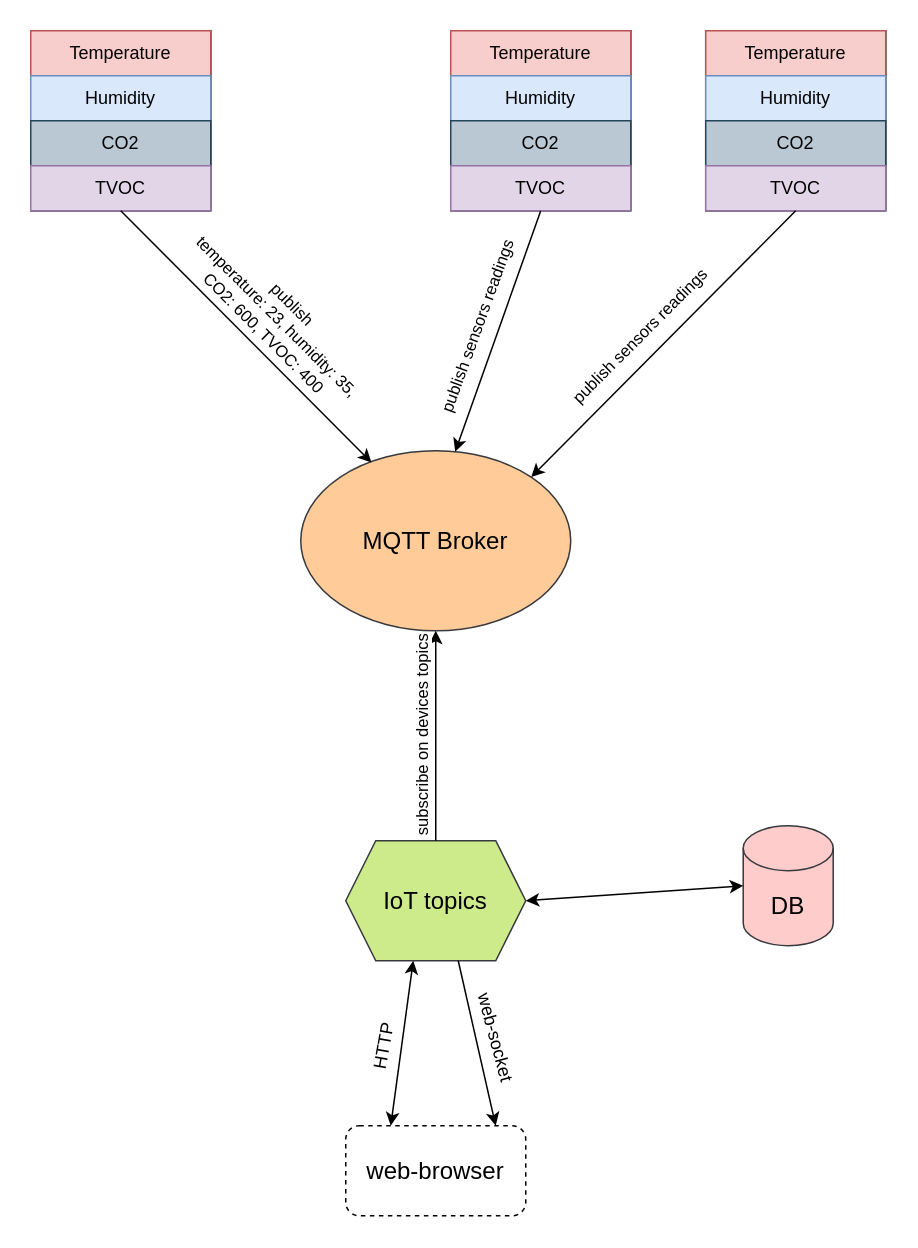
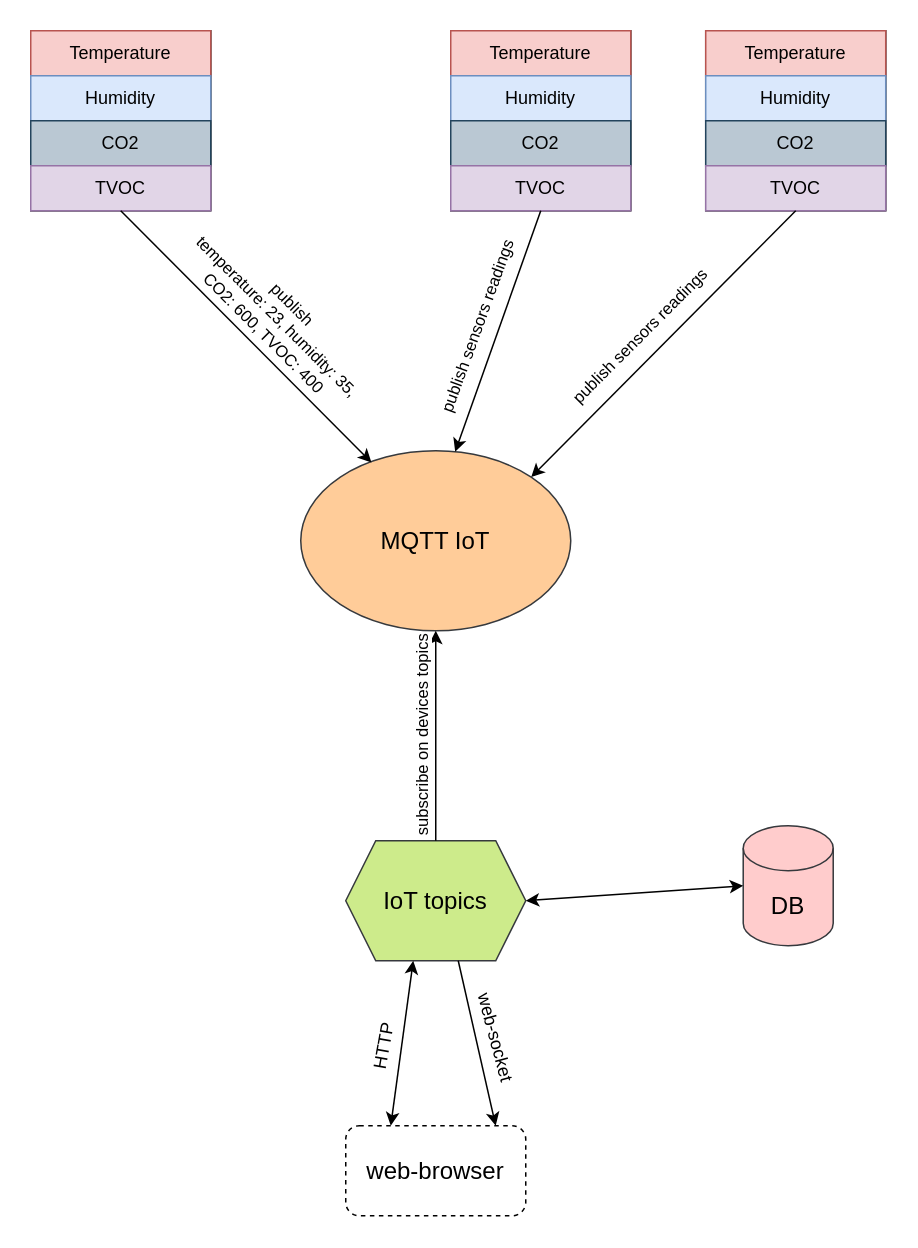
(436, 541) -> (436, 541)
